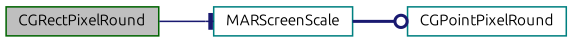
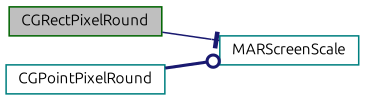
(374, 21) -> (186, 65)
